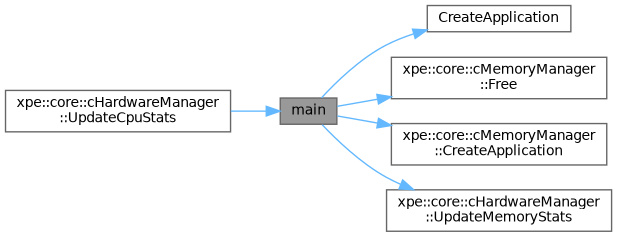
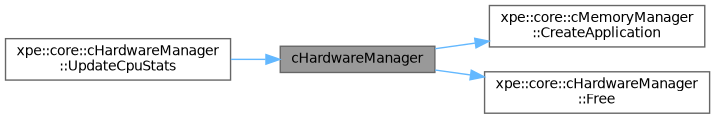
(499, 19) -> none
(499, 78) -> none
(309, 111) -> (358, 59)
(499, 211) -> (597, 92)
